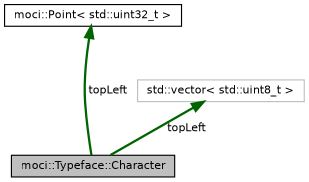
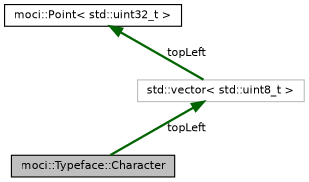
(85, 97) -> (162, 56)
